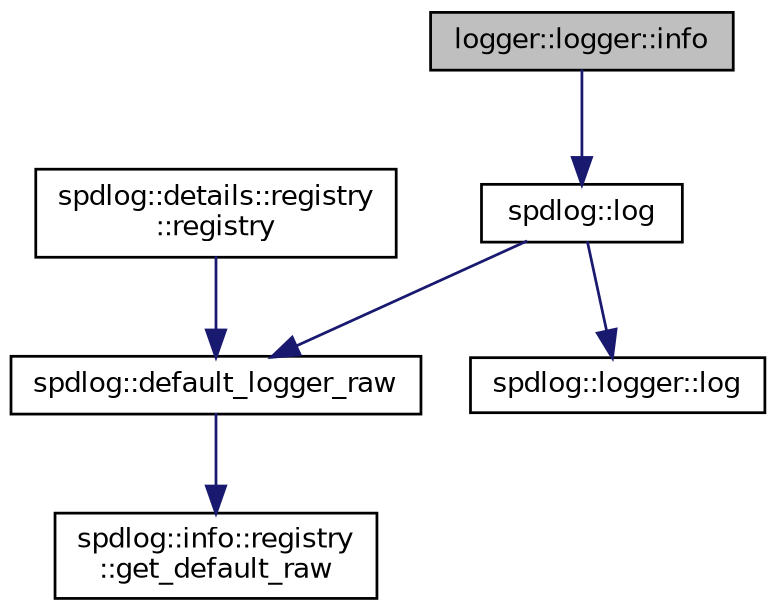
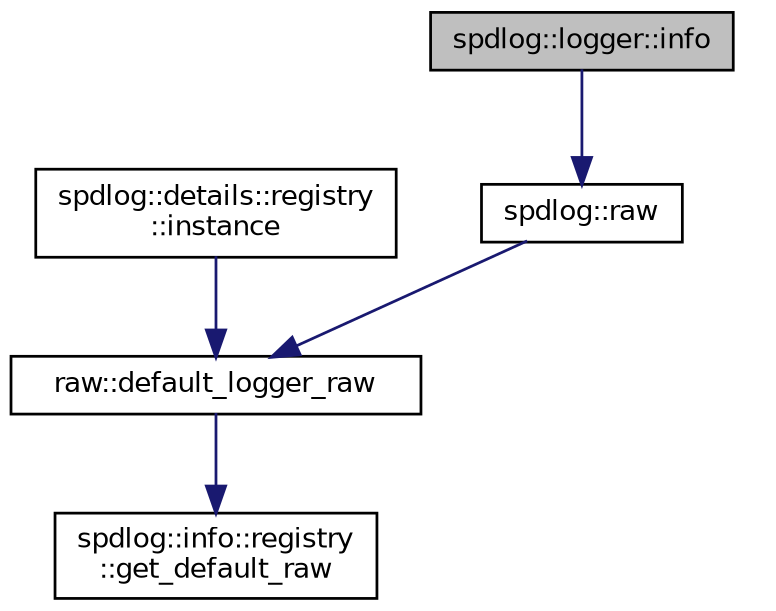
(582, 41) -> (582, 41)
(216, 213) -> (216, 213)
(582, 213) -> (582, 213)
(216, 385) -> (216, 385)
(618, 385) -> none
